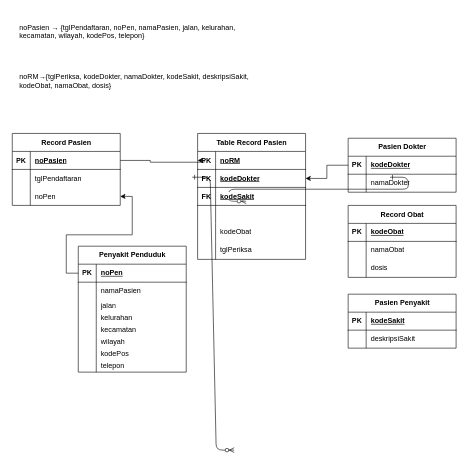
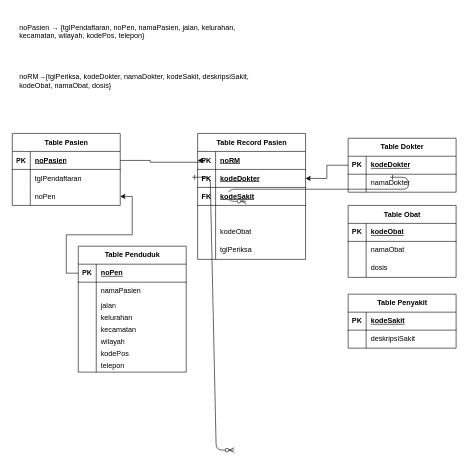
(67, 143) -> (67, 143)
(403, 147) -> (403, 147)
(403, 215) -> (403, 215)
(133, 255) -> (133, 255)
(403, 303) -> (403, 303)
